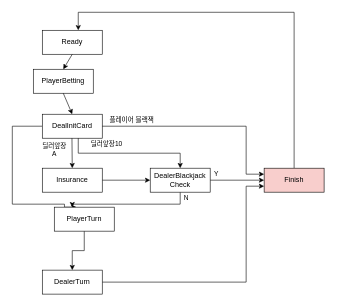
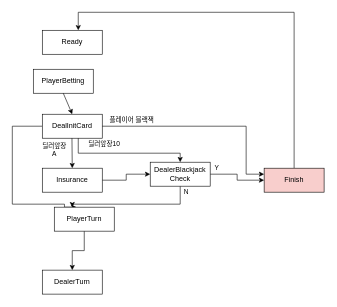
(69, 60) -> none
(180, 180) -> (180, 174)
(246, 186) -> none
